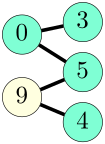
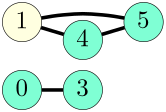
(52, 53) -> (113, 31)
(22, 97) -> (22, 22)
